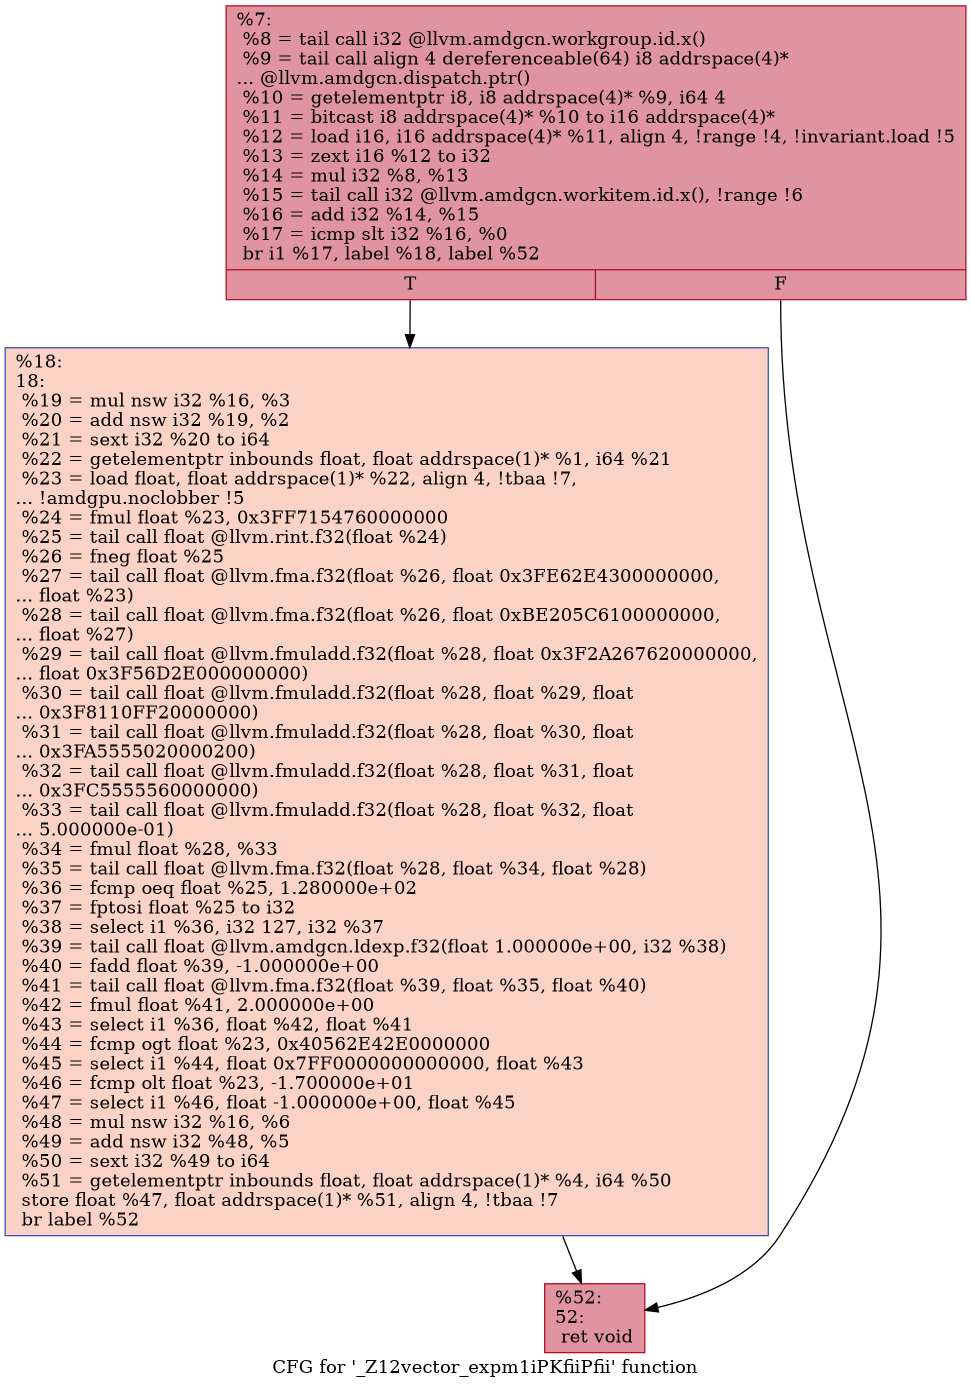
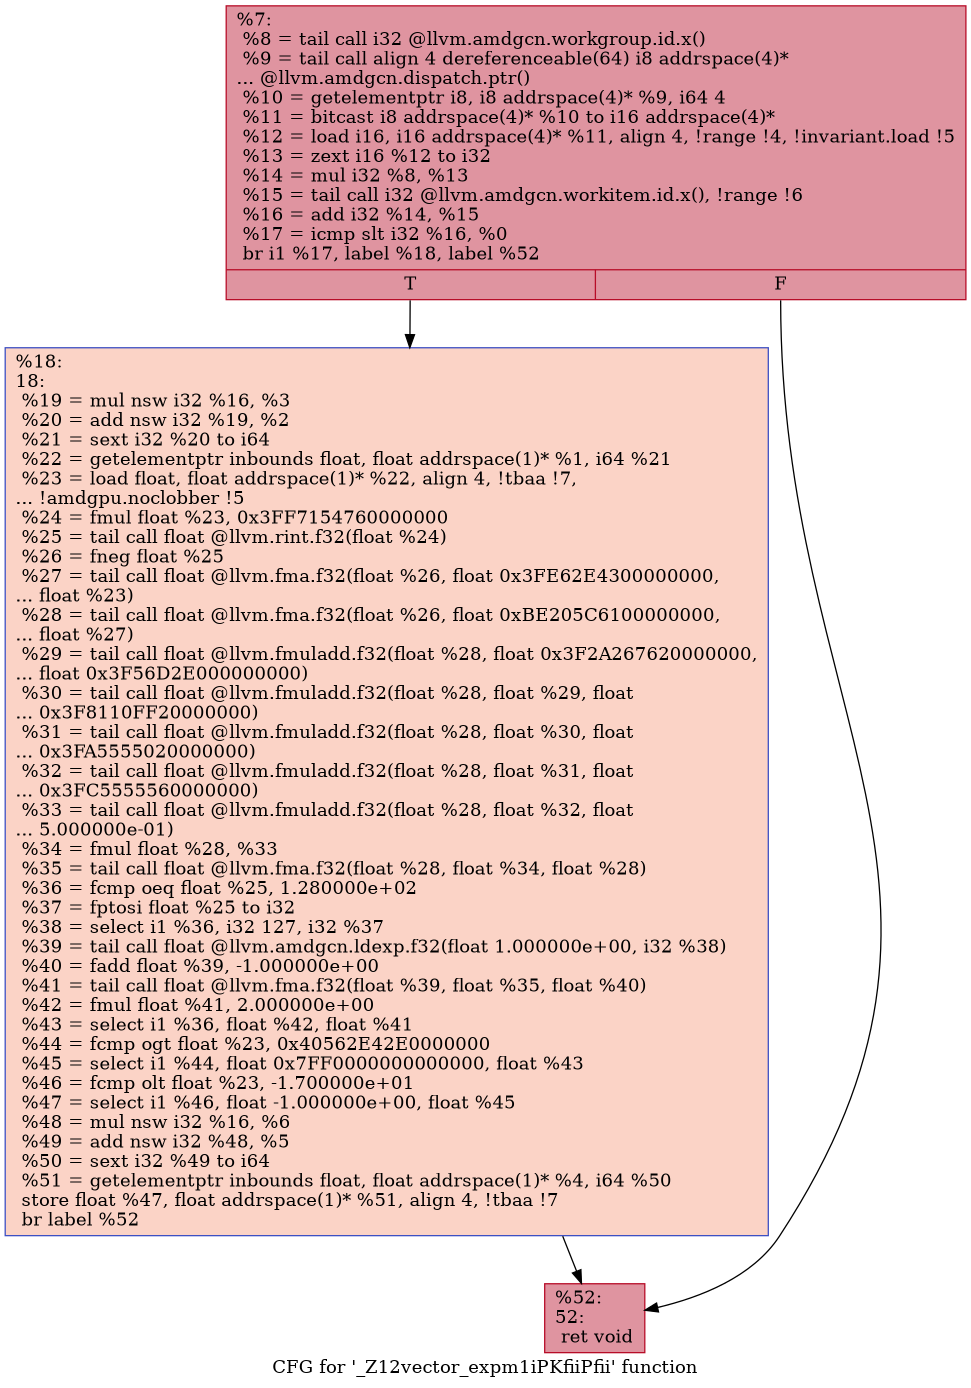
(136, 752) -> (136, 752)
